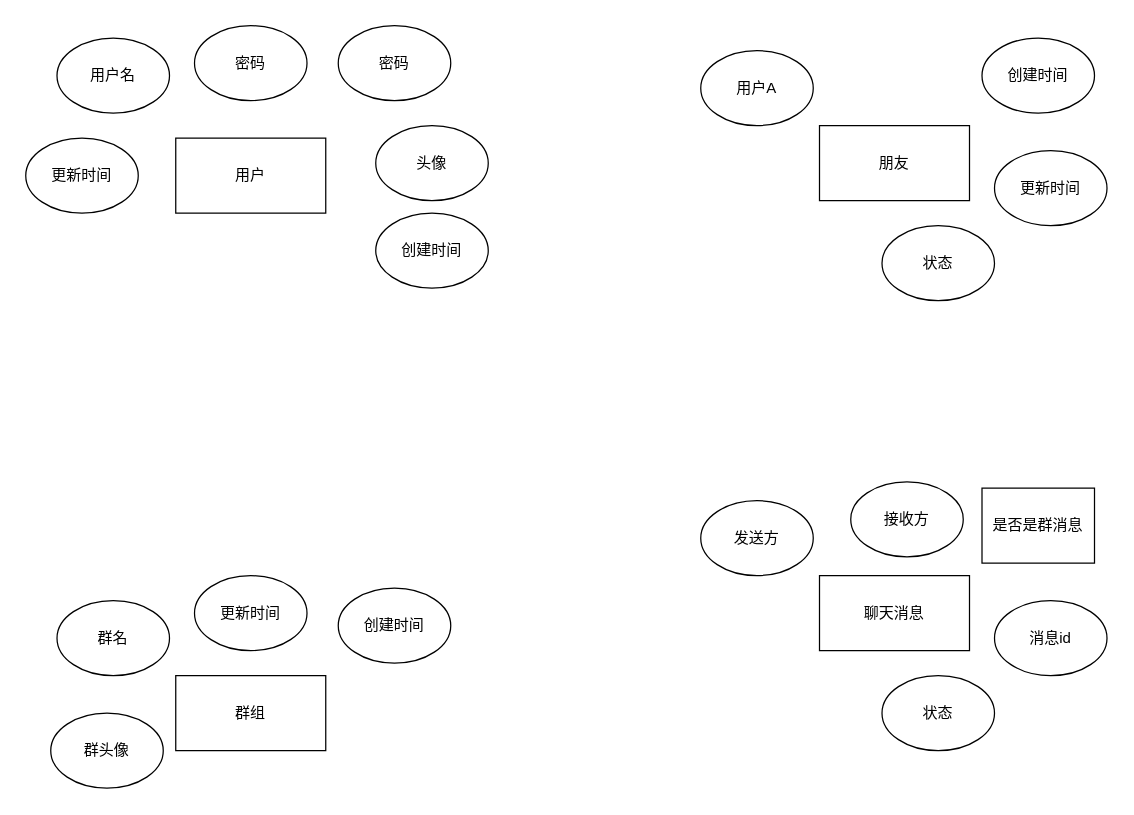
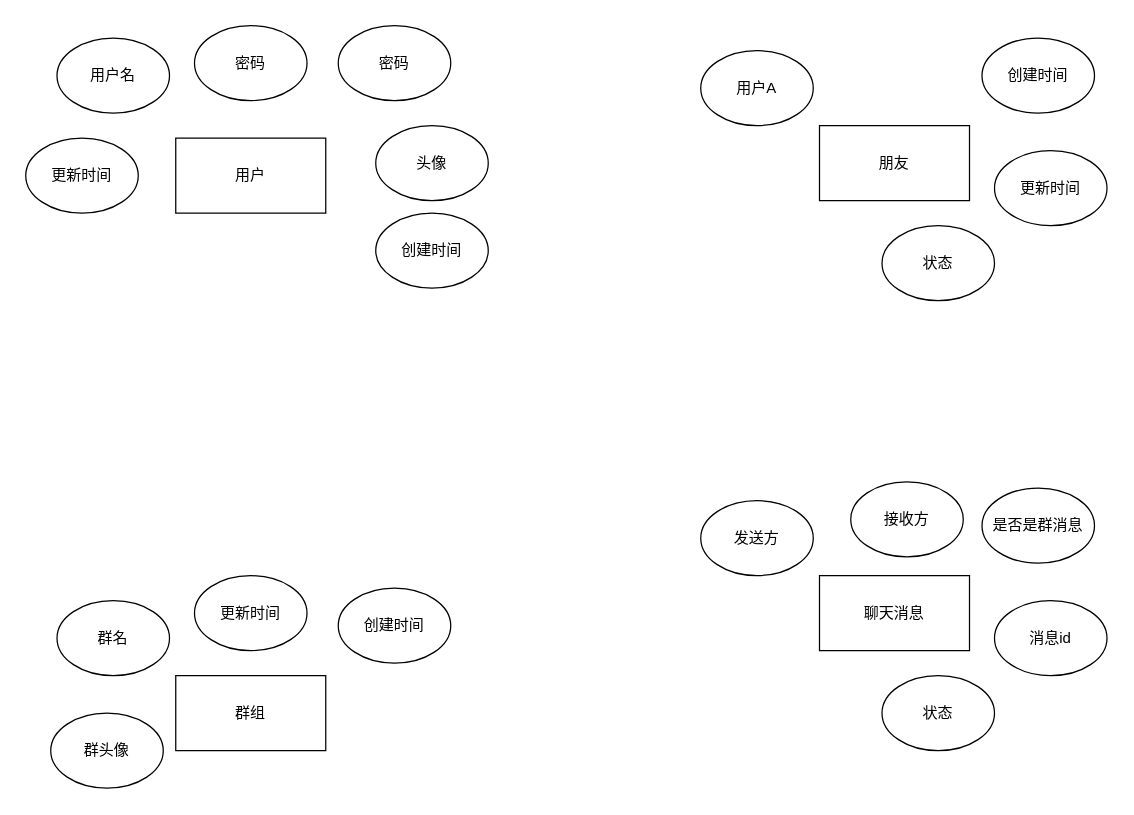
(1038, 526) -> (1038, 526)
